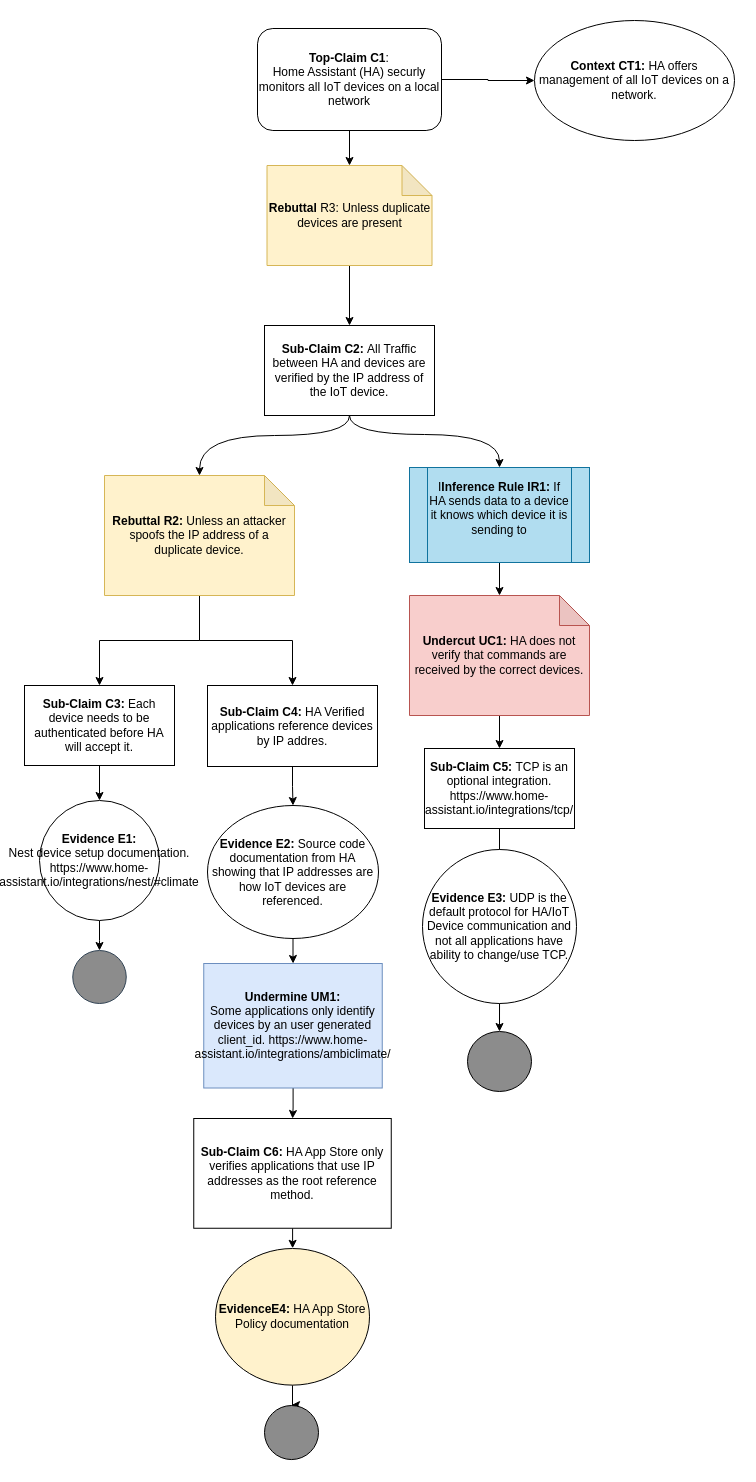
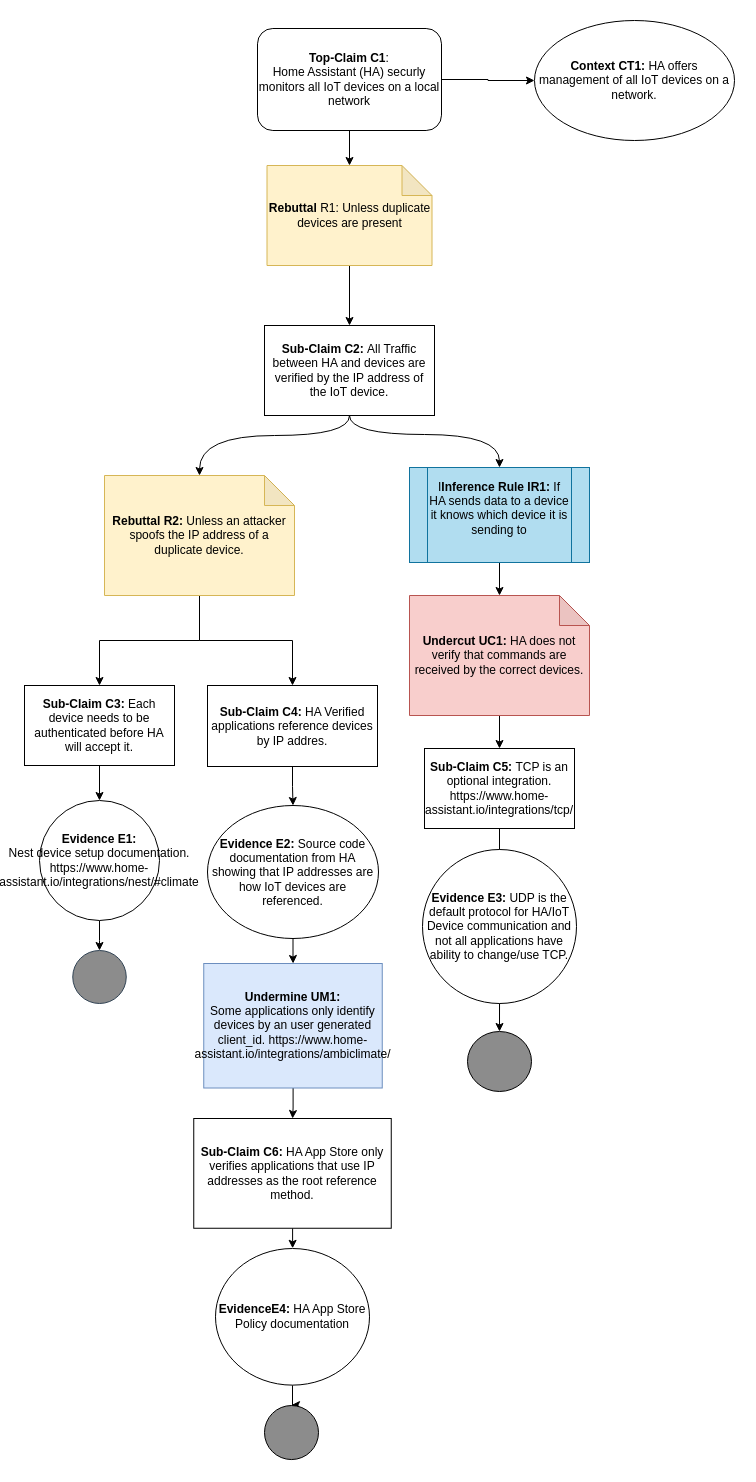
(350, 216) -> (350, 216)
(293, 1317) -> (293, 1317)
